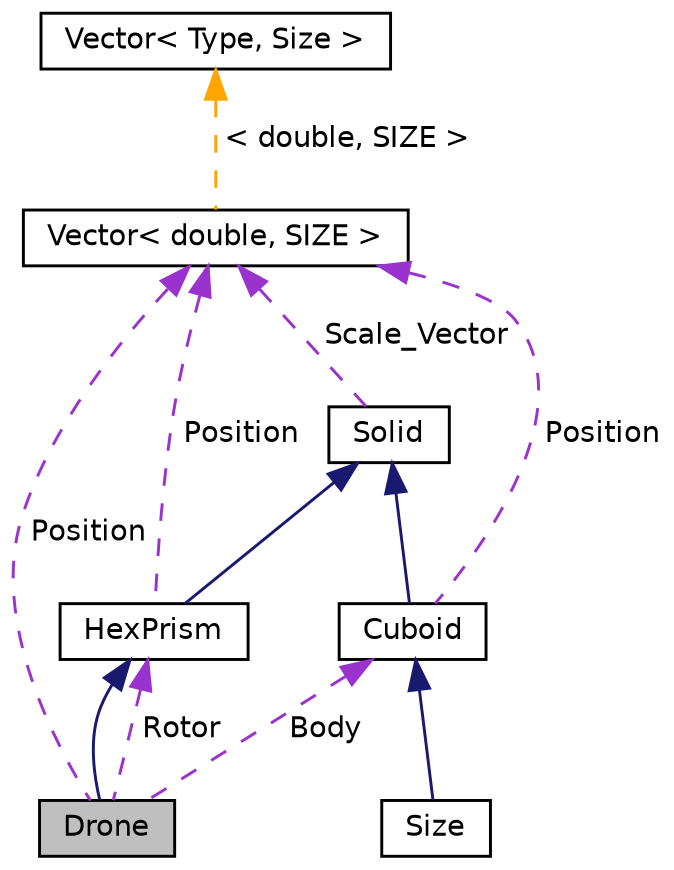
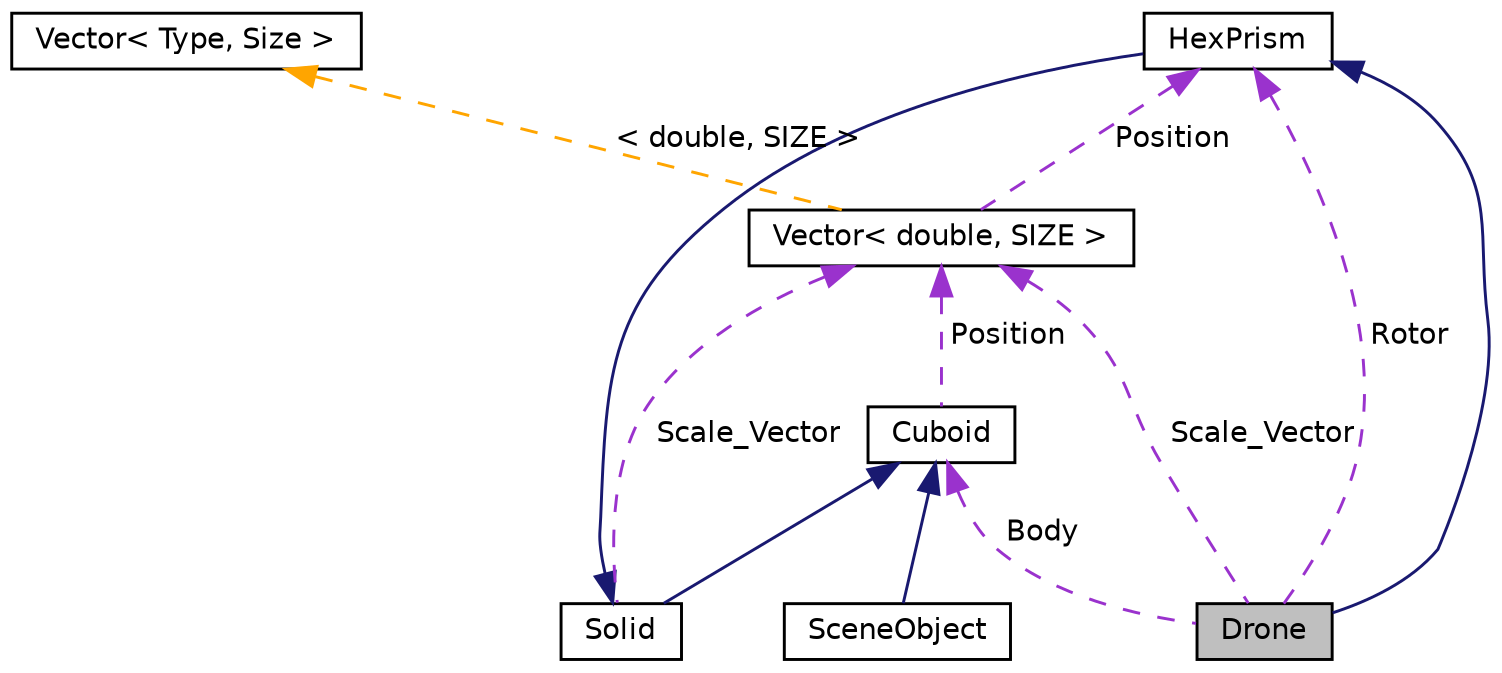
(168, 448) -> (1077, 148)
(85, 533) -> (1259, 435)
(403, 548) -> (768, 541)
(436, 828) -> (897, 632)
